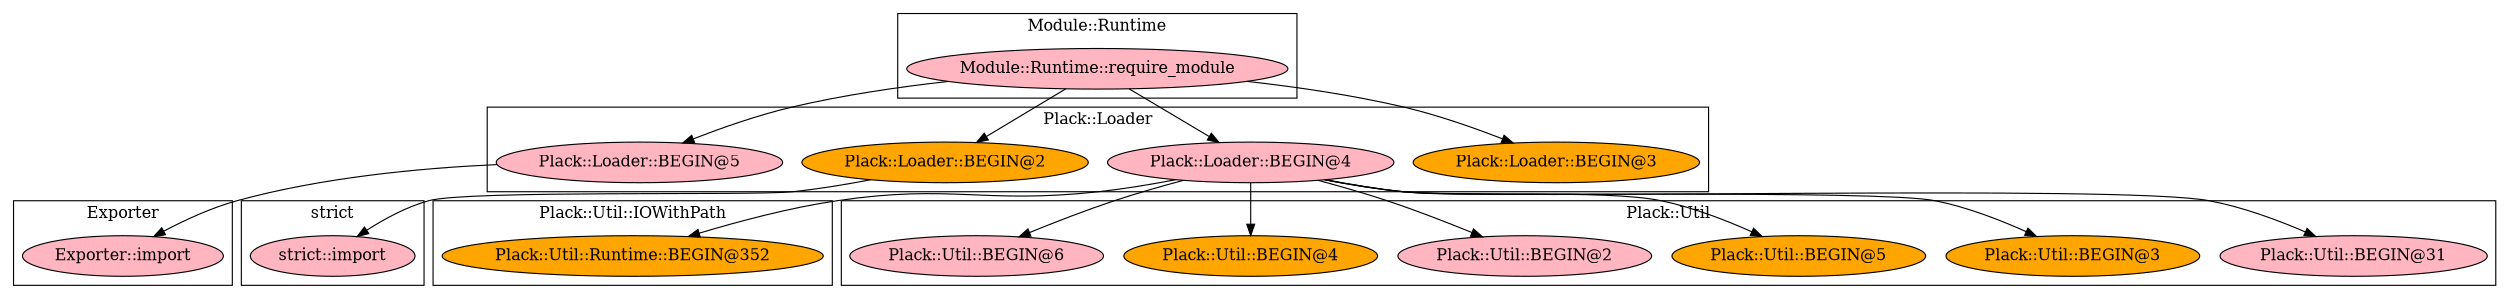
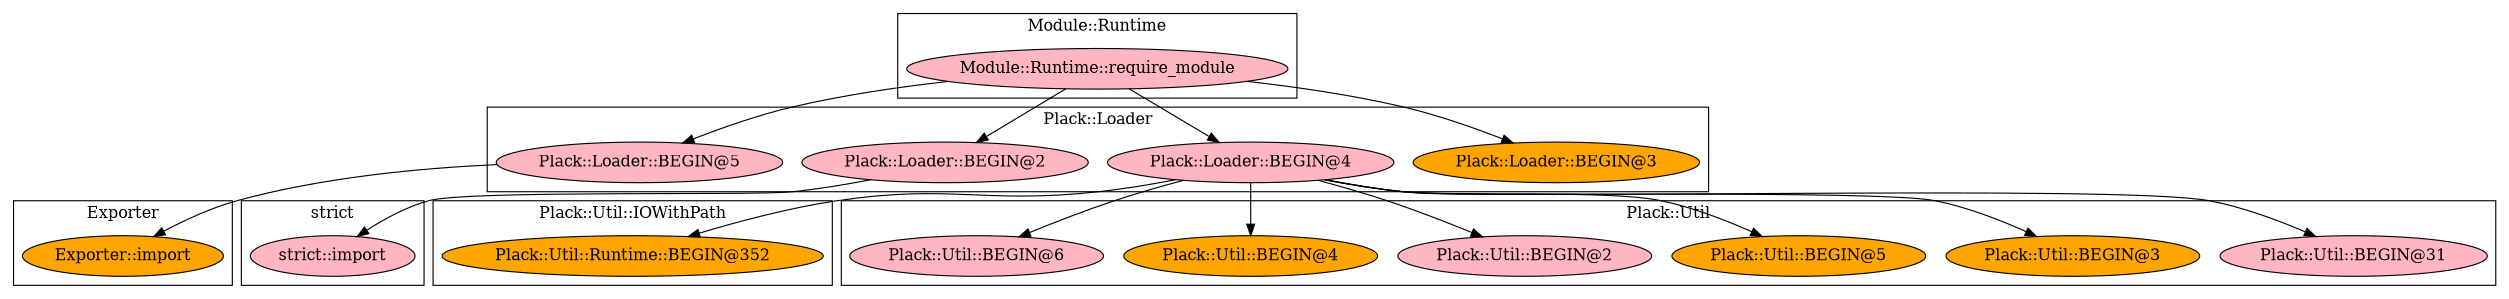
(945, 162) -> (945, 162)
(123, 256) -> (123, 256)
